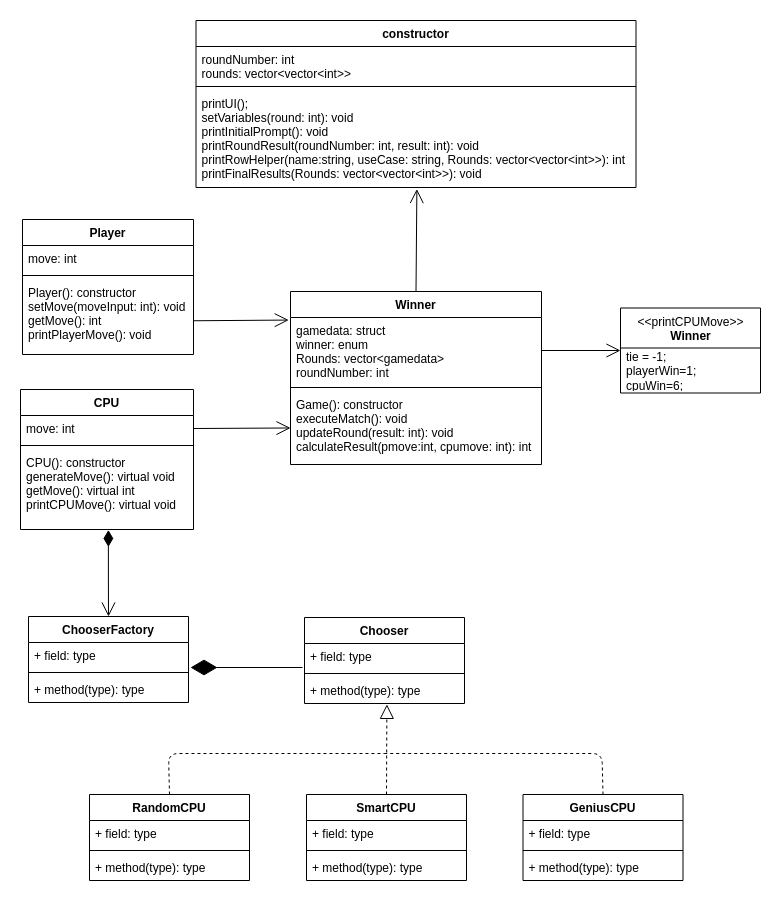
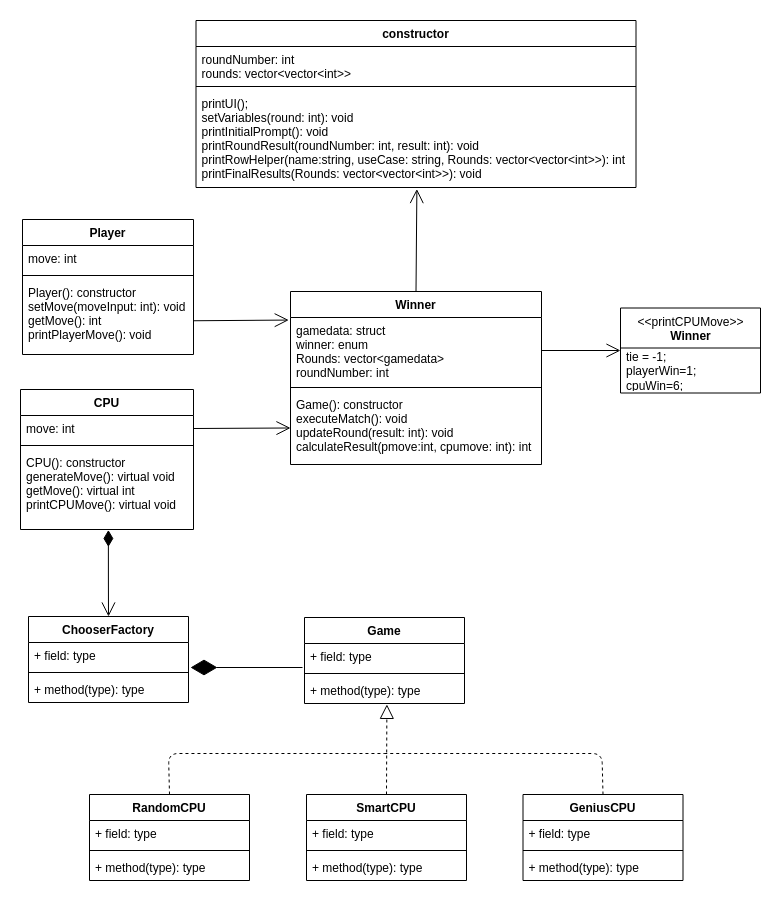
(384, 631) -> (384, 631)
